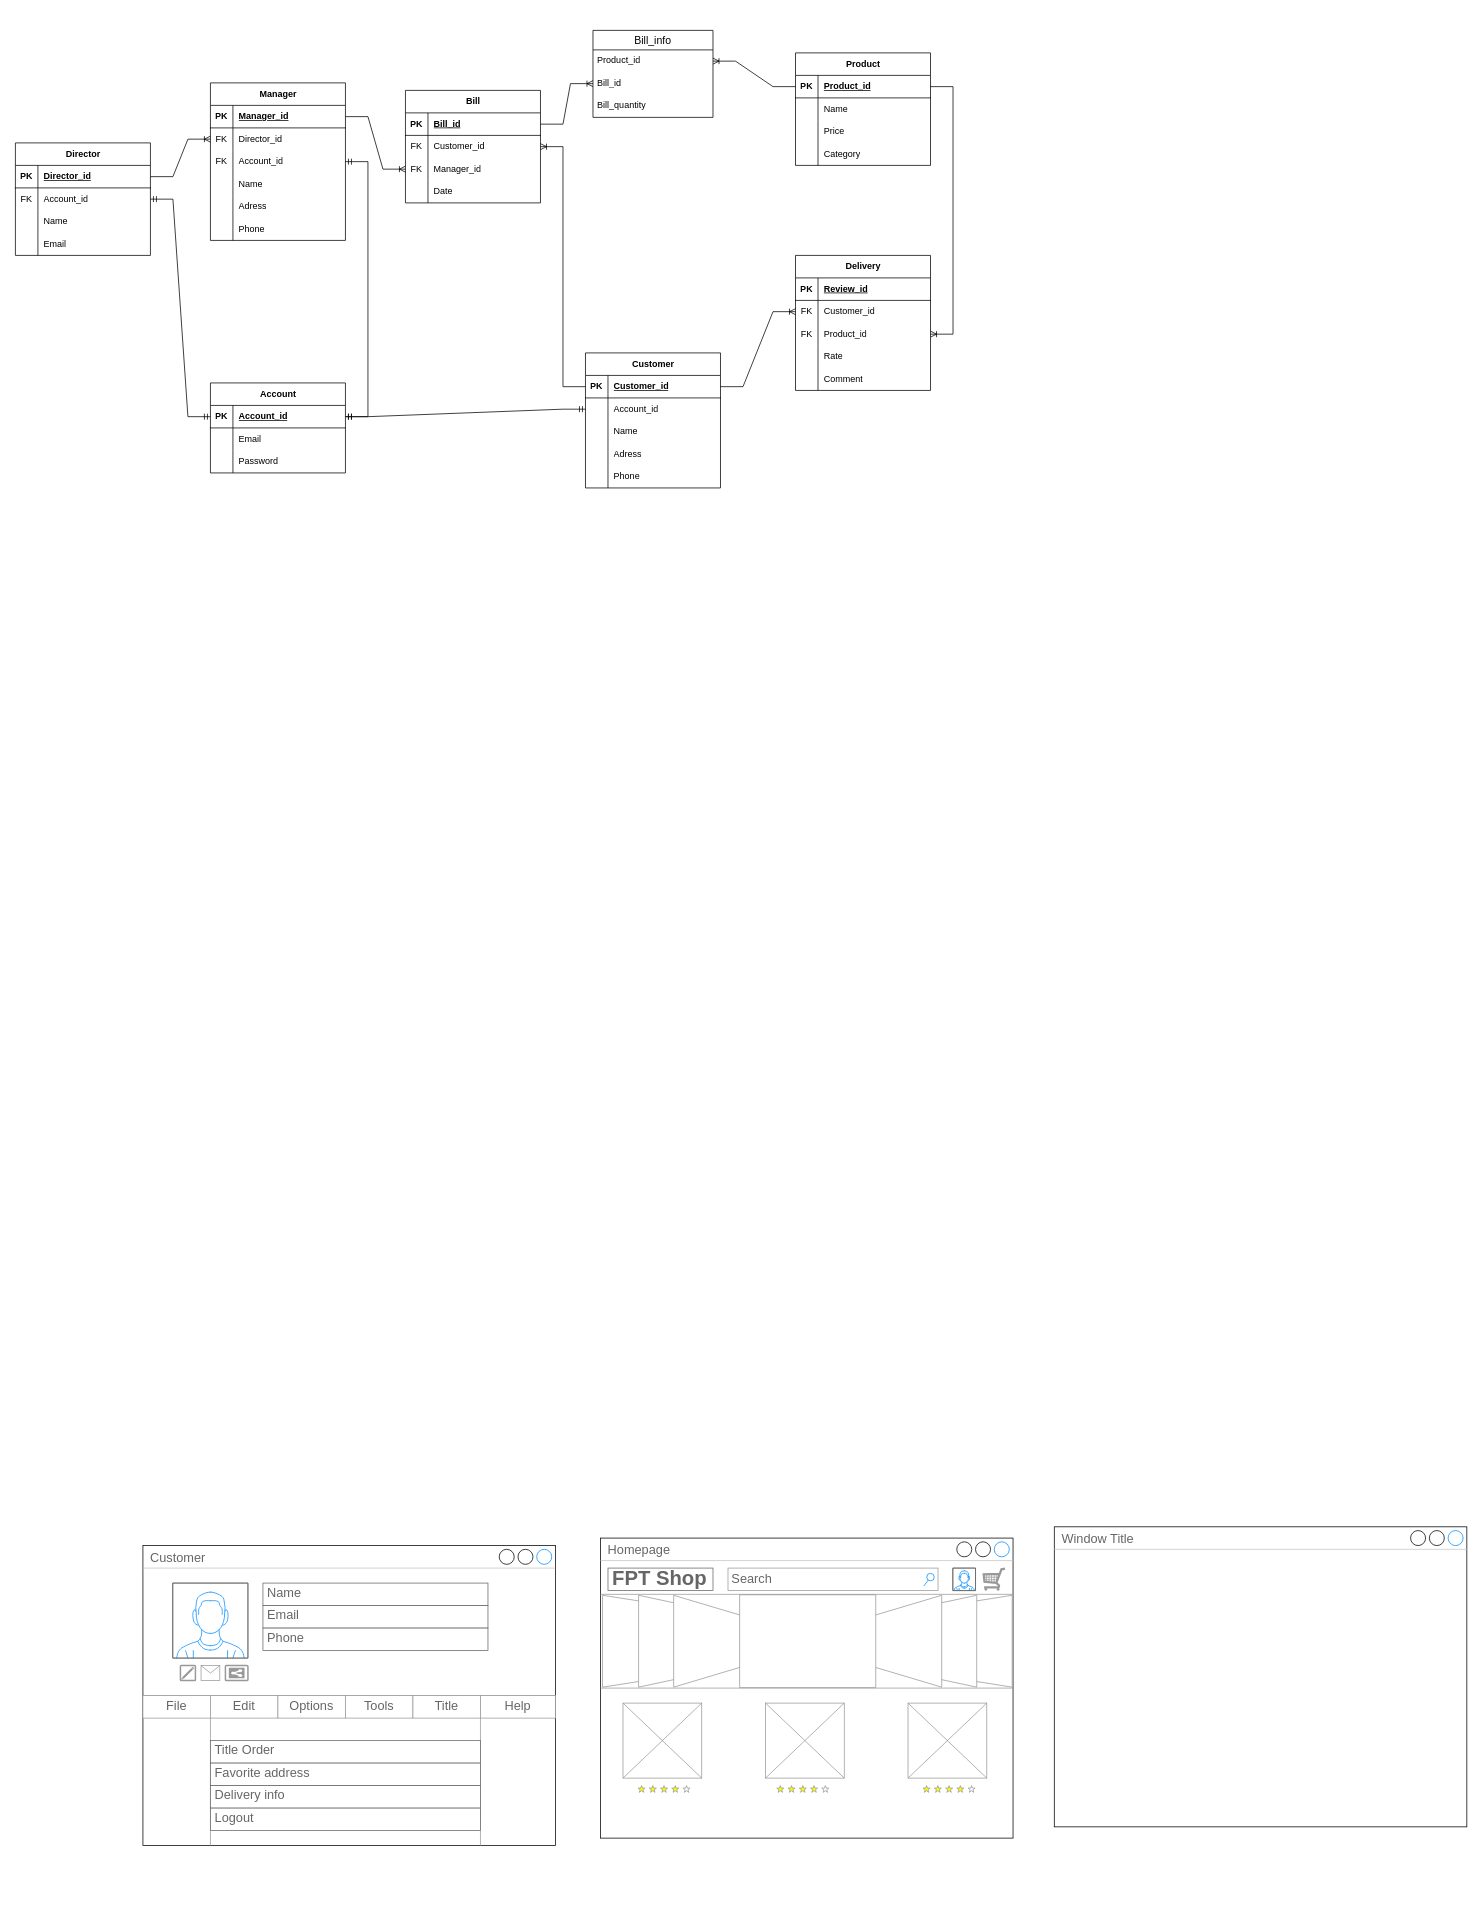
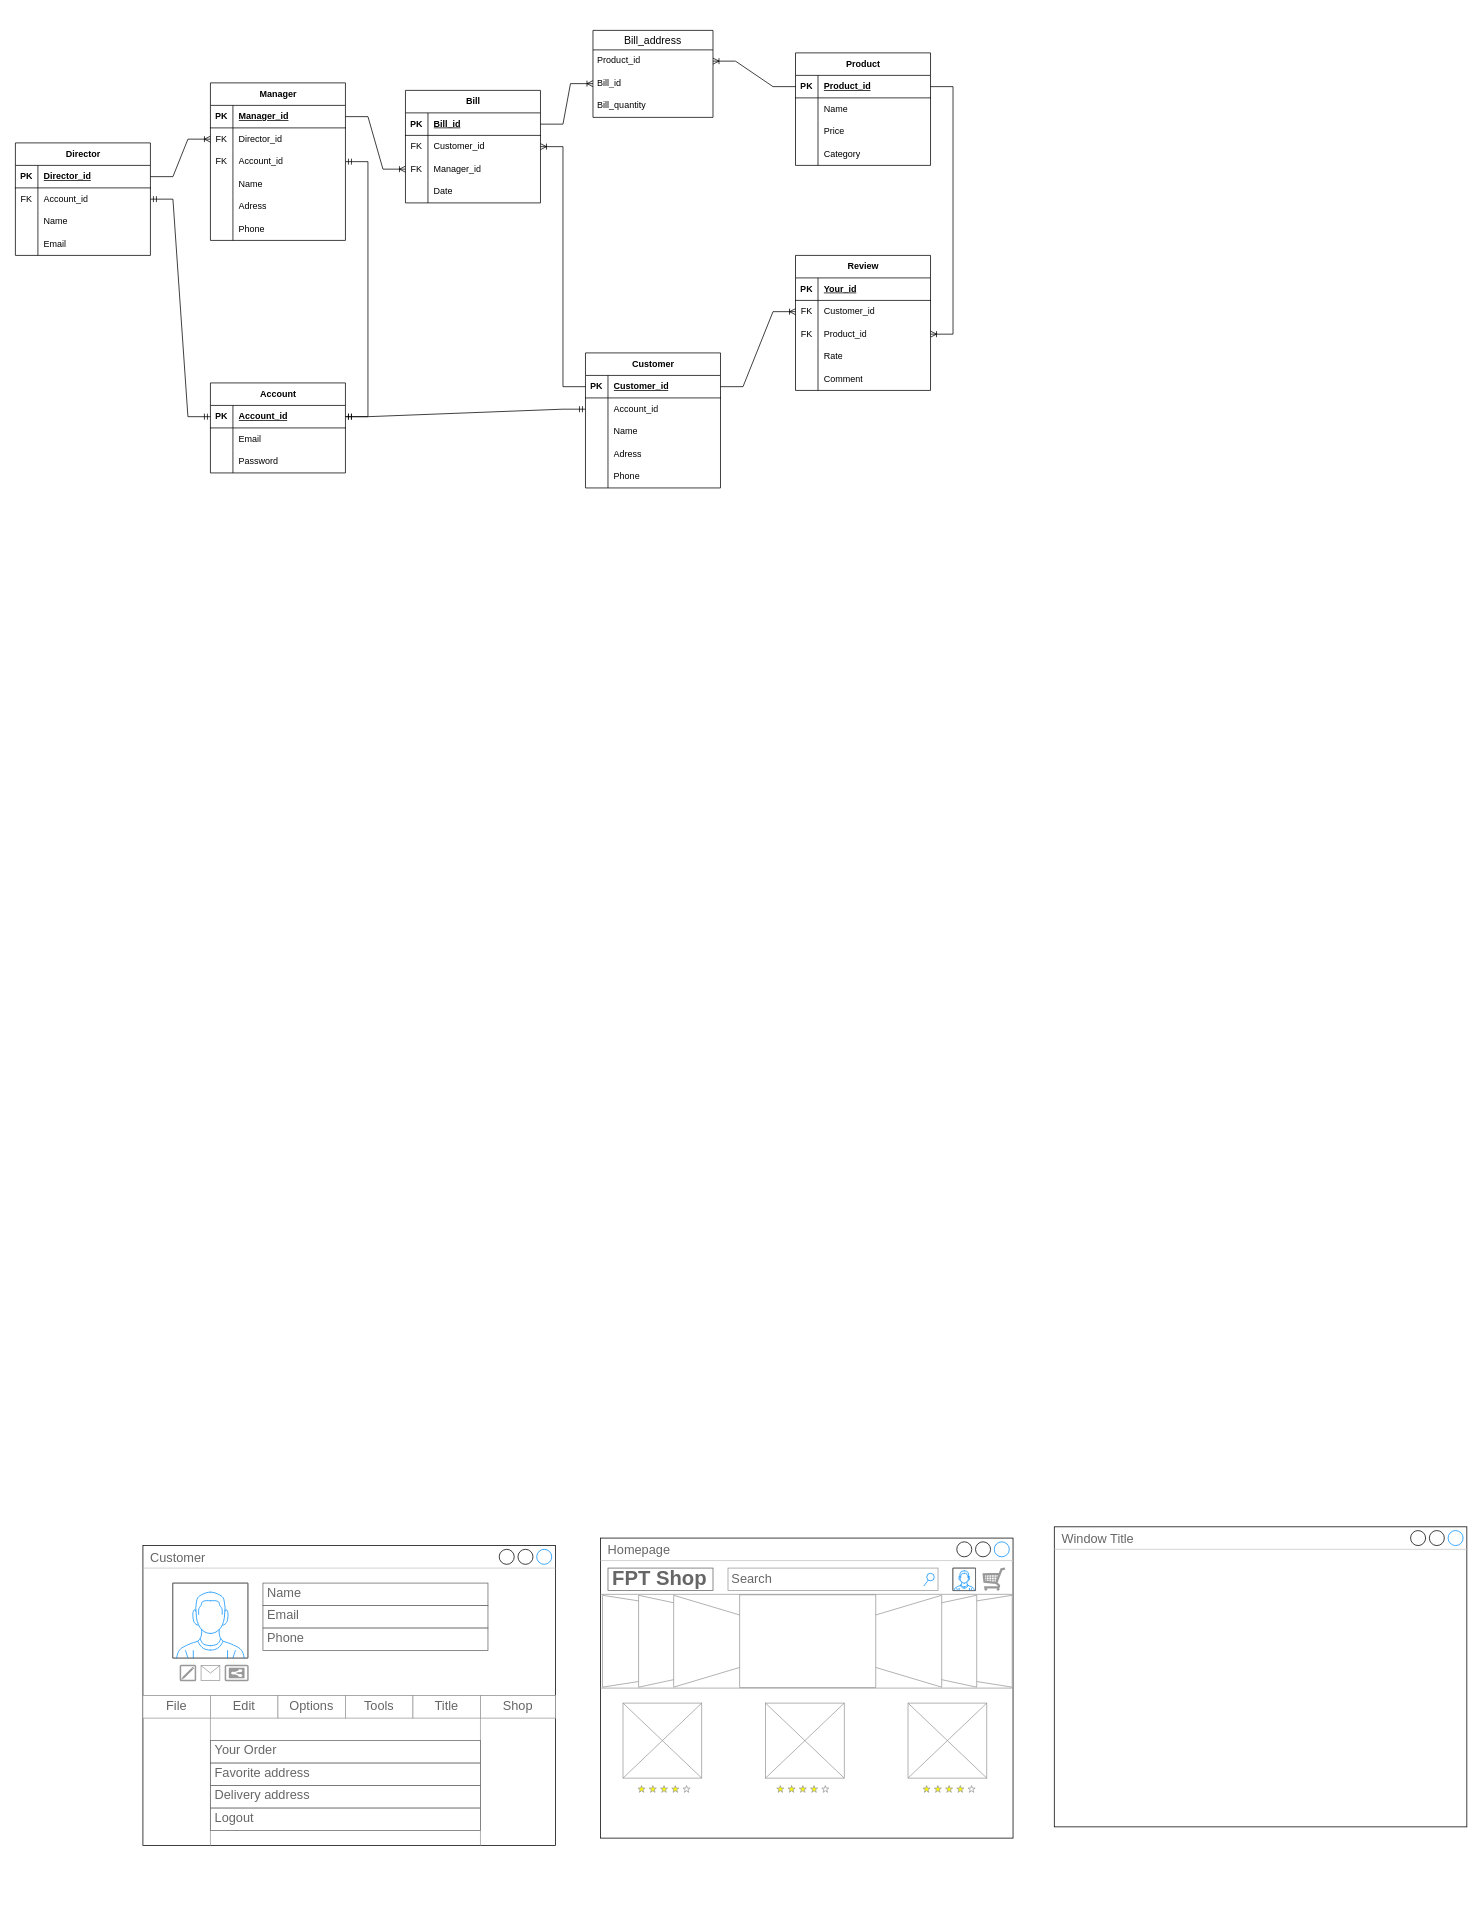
(653, 41) -> (653, 41)
(863, 267) -> (863, 267)
(844, 289) -> (840, 289)
(518, 1707) -> (518, 1707)
(249, 1751) -> (249, 1751)
(255, 1796) -> (267, 1796)
